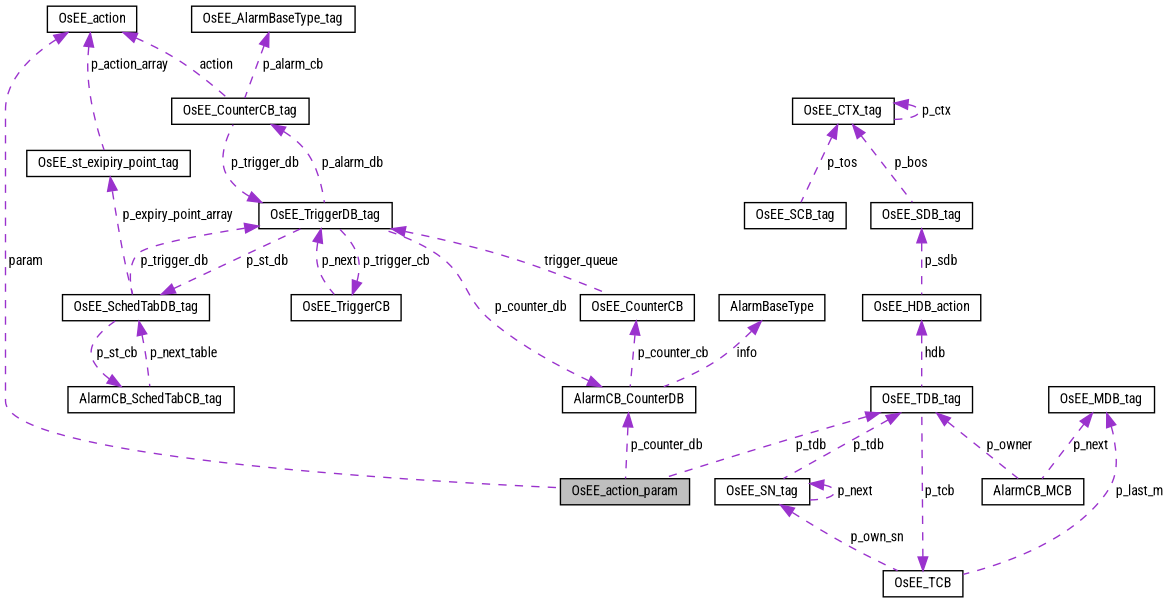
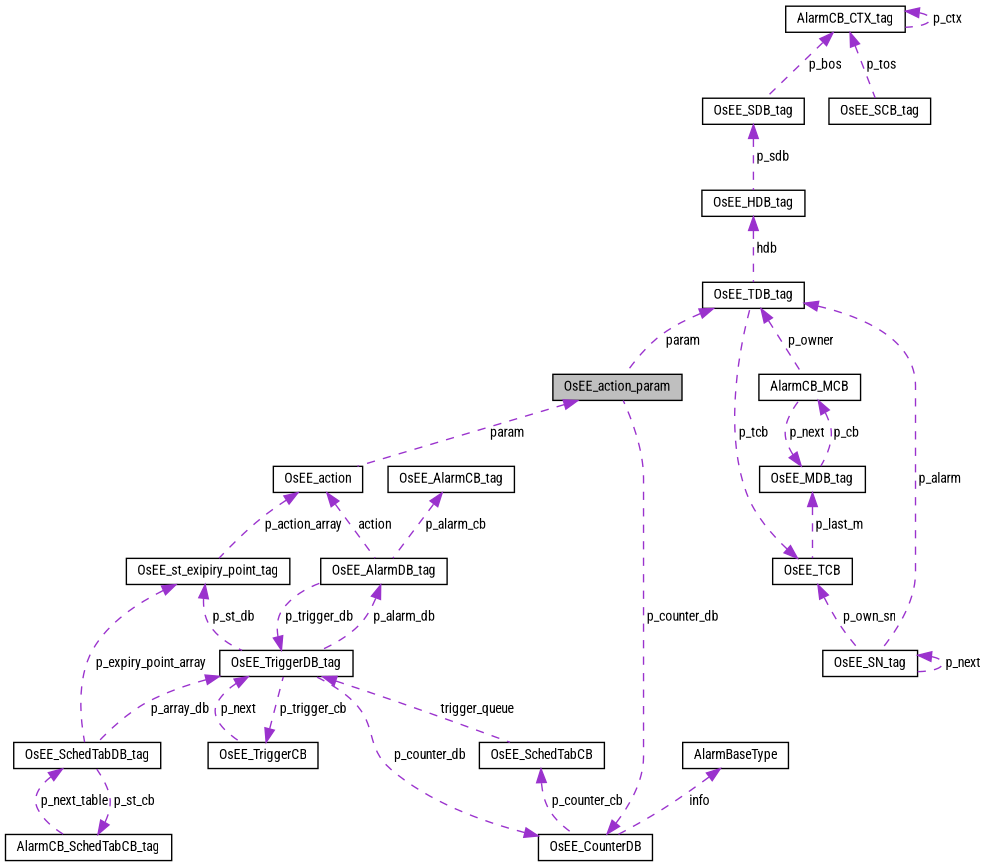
(273, 19) -> (451, 479)
(240, 111) -> (384, 571)
(843, 111) -> (845, 19)
(237, 259) -> (214, 631)
(173, 262) -> (179, 709)
(637, 308) -> (542, 755)
(922, 308) -> (753, 203)
(629, 400) -> (595, 848)
none -> (831, 440)
(88, 441) -> (461, 435)
(810, 446) -> (682, 341)
(867, 446) -> (939, 479)
(844, 543) -> (840, 625)
